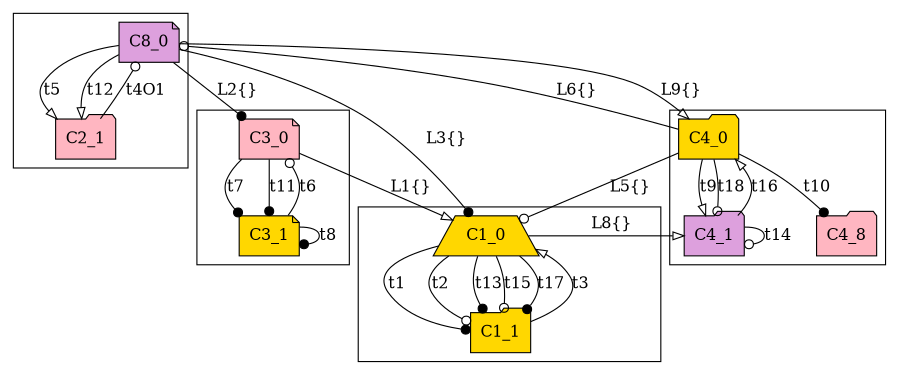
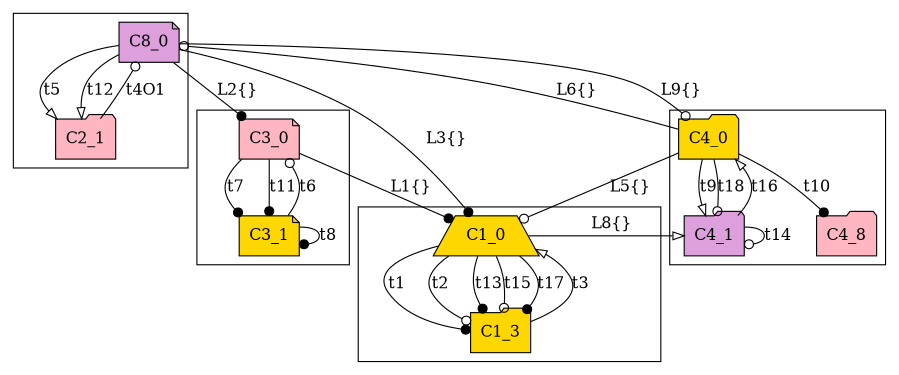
(435, 54) -> (436, 54)
(371, 184) -> (372, 185)
(501, 333) -> (501, 333)
